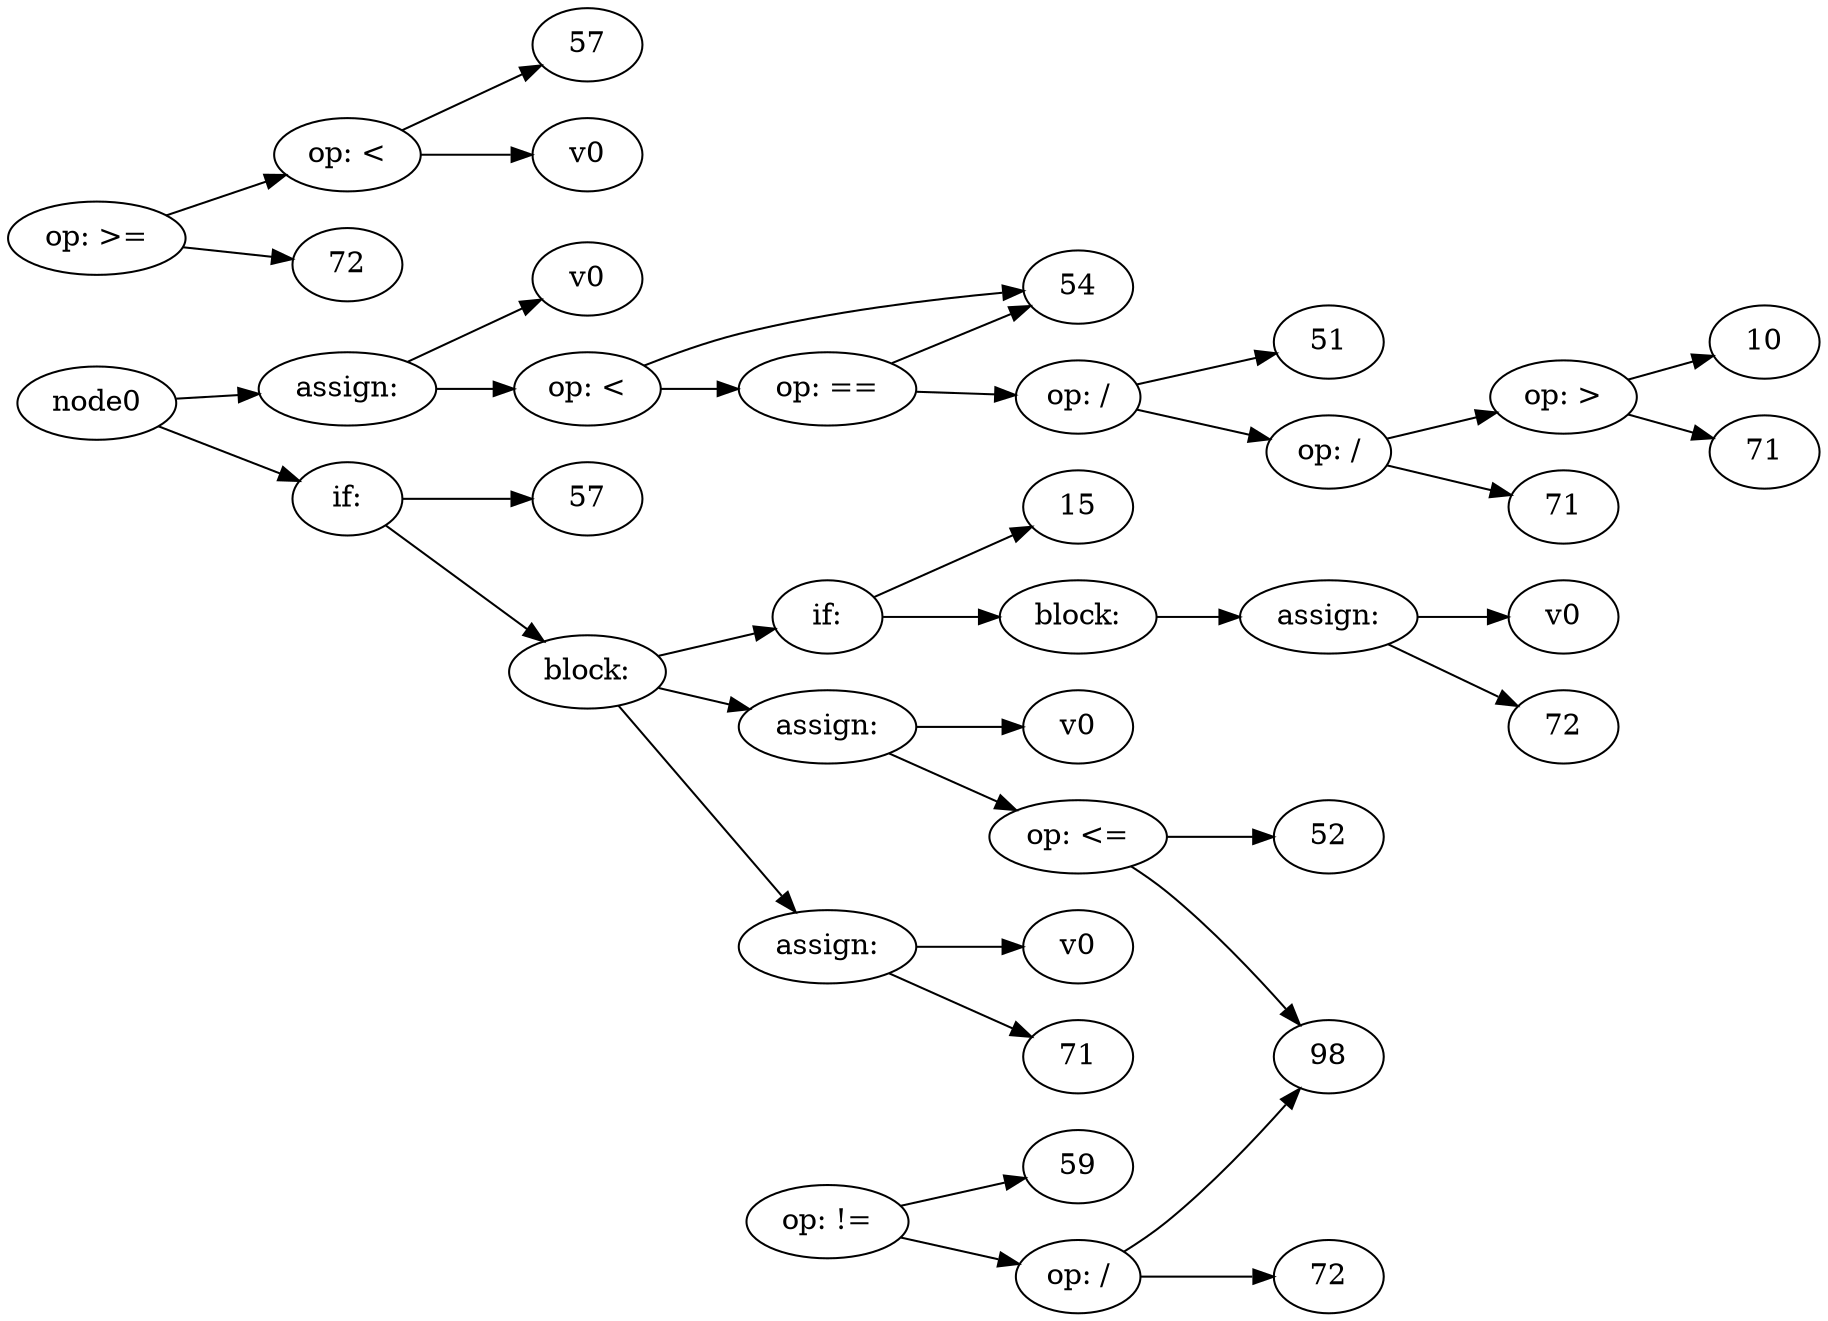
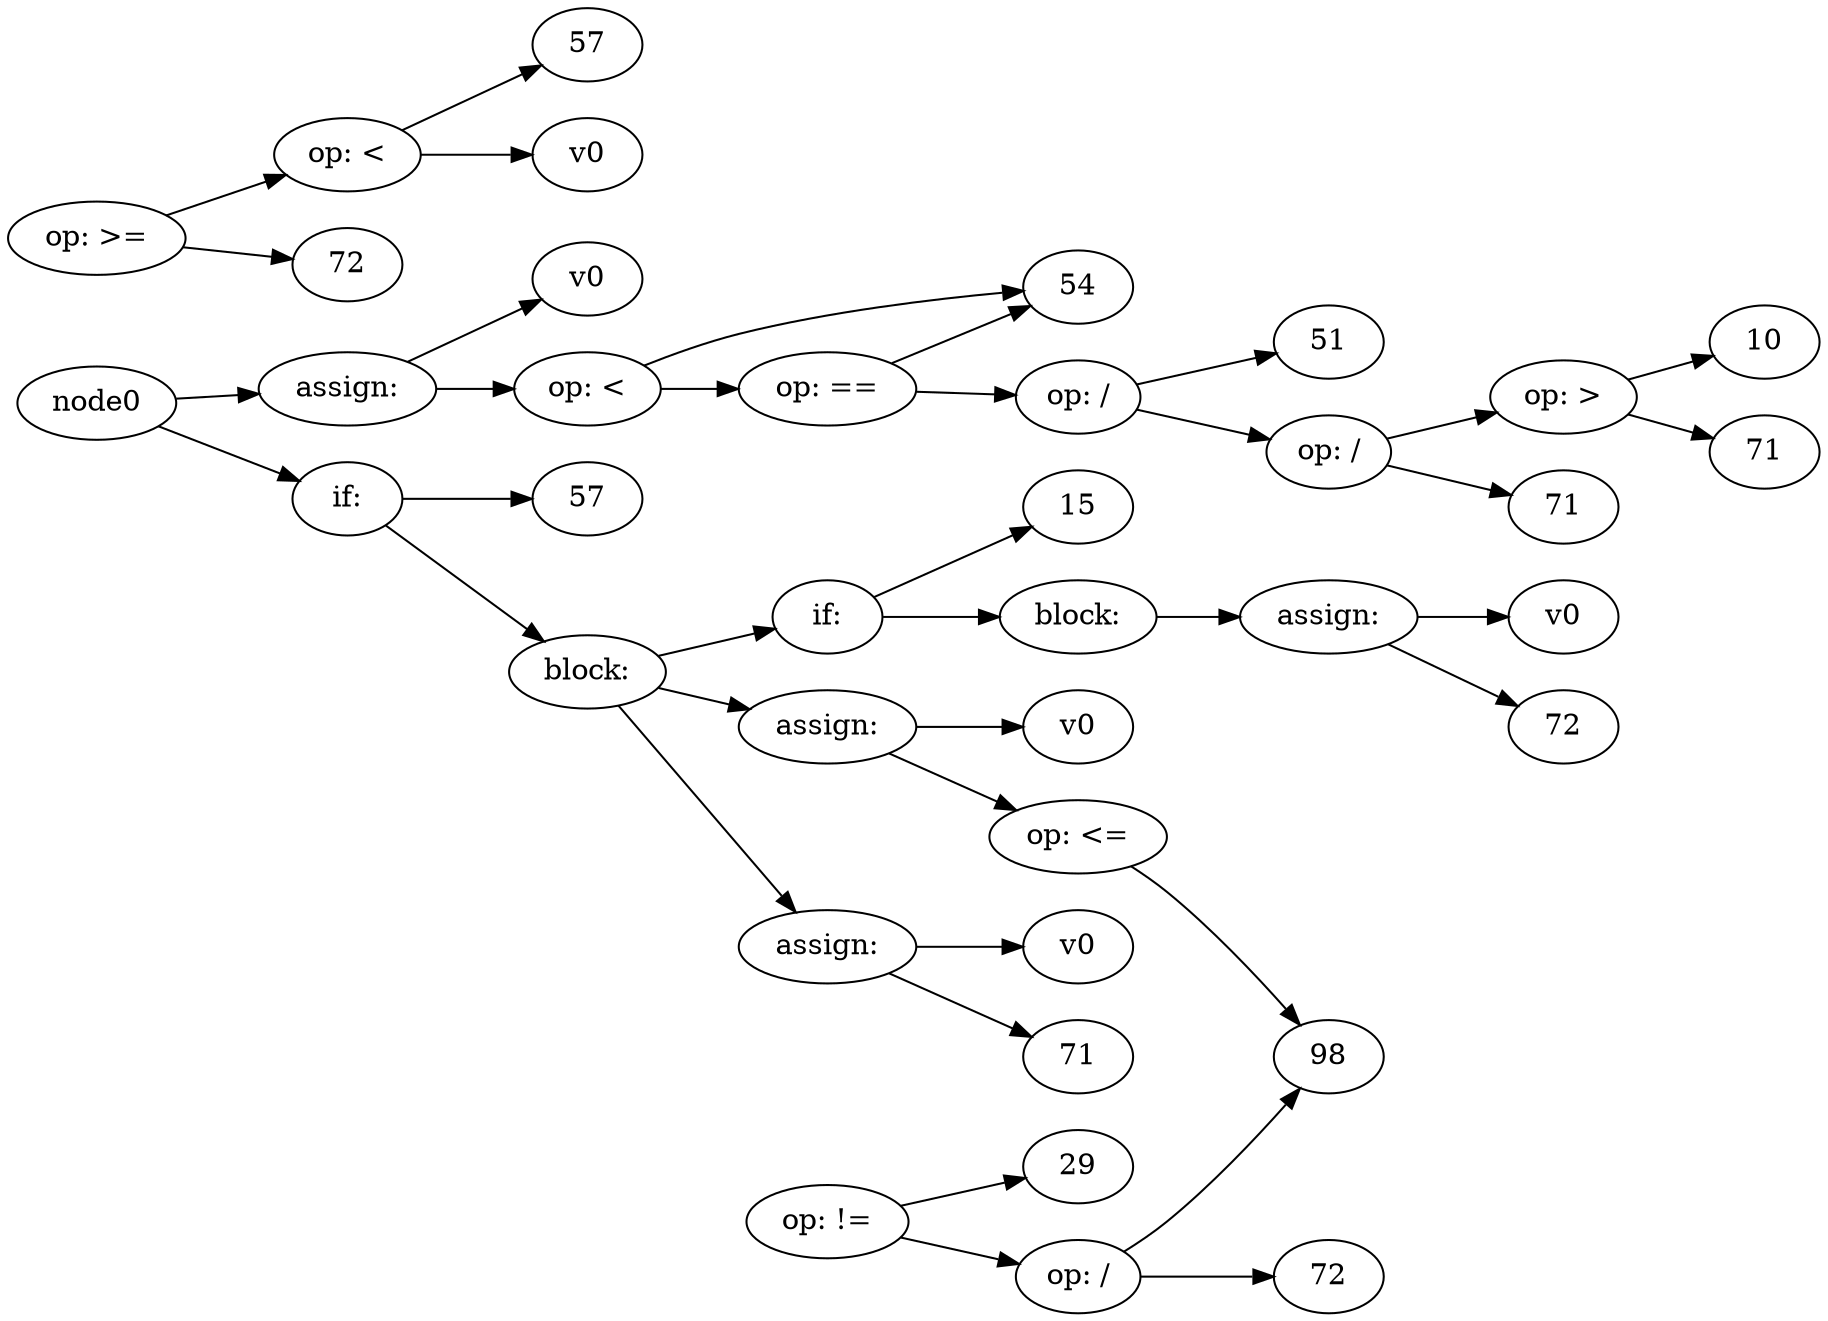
(1329, 837) -> none
(1078, 1167) -> (1078, 1167)
